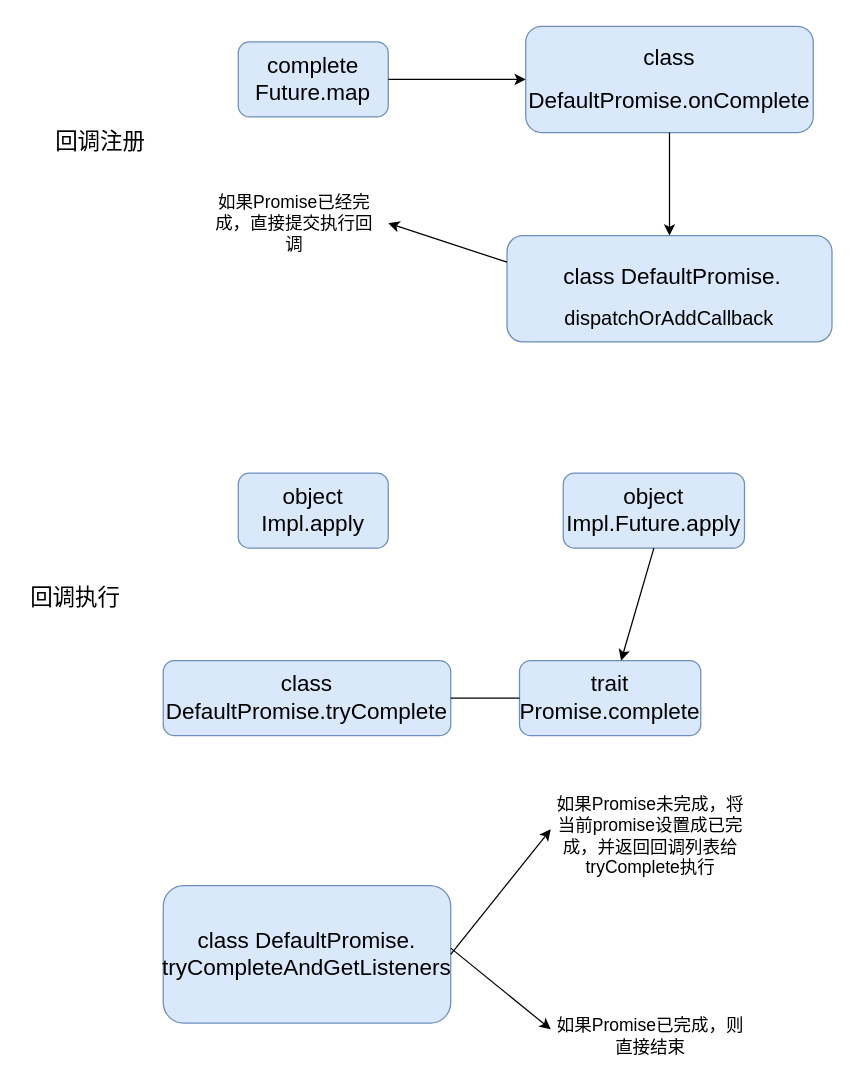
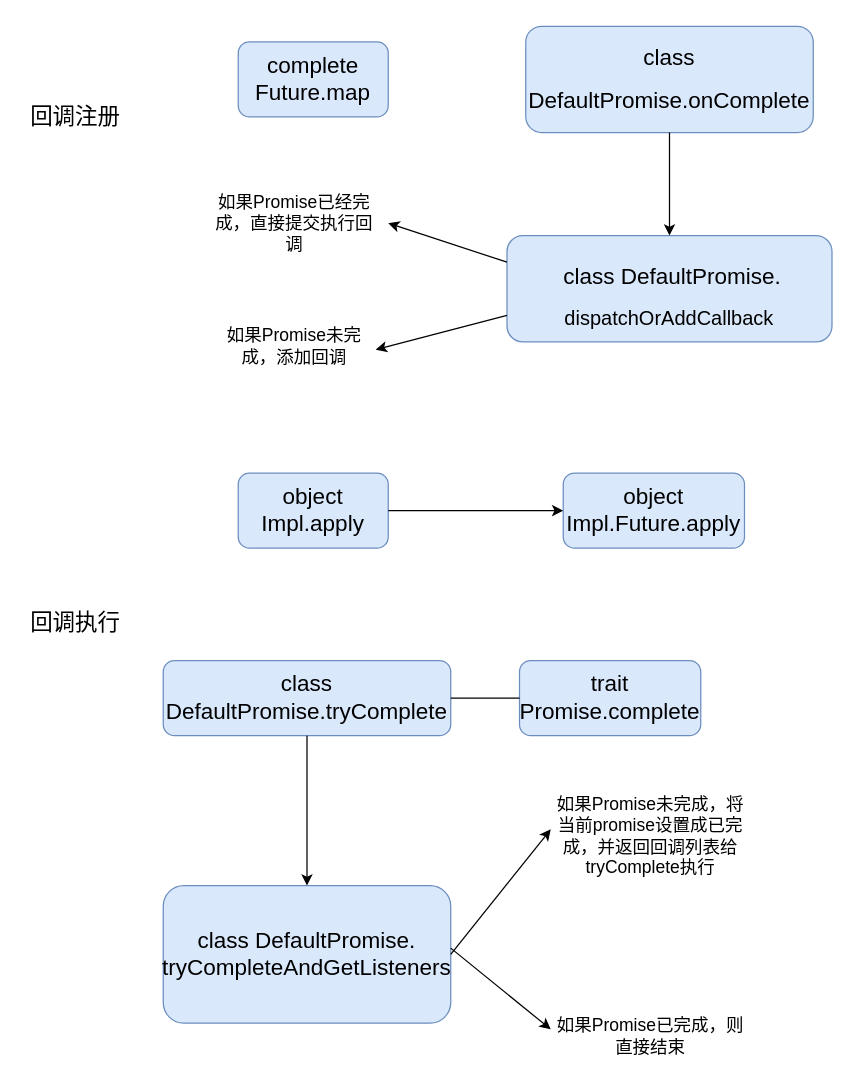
(452, 79) -> none
(101, 142) -> (76, 117)
none -> (446, 331)
none -> (294, 345)
none -> (471, 511)
(76, 598) -> (76, 623)
(639, 600) -> none
none -> (307, 807)
